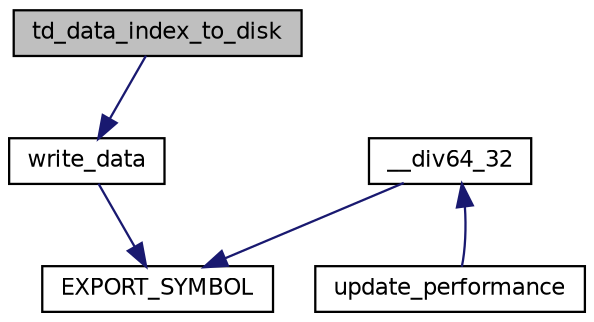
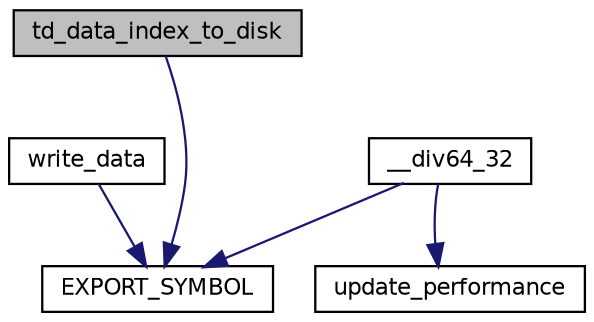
(128, 87) -> (186, 149)
(465, 237) -> (435, 214)
